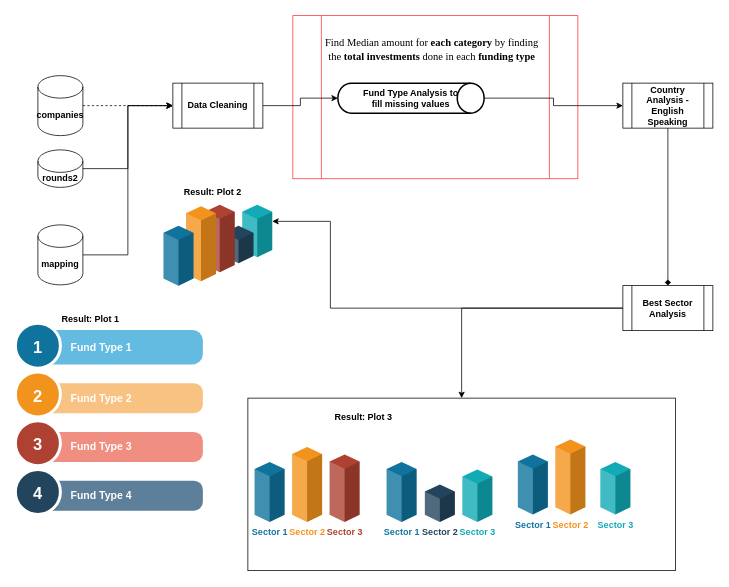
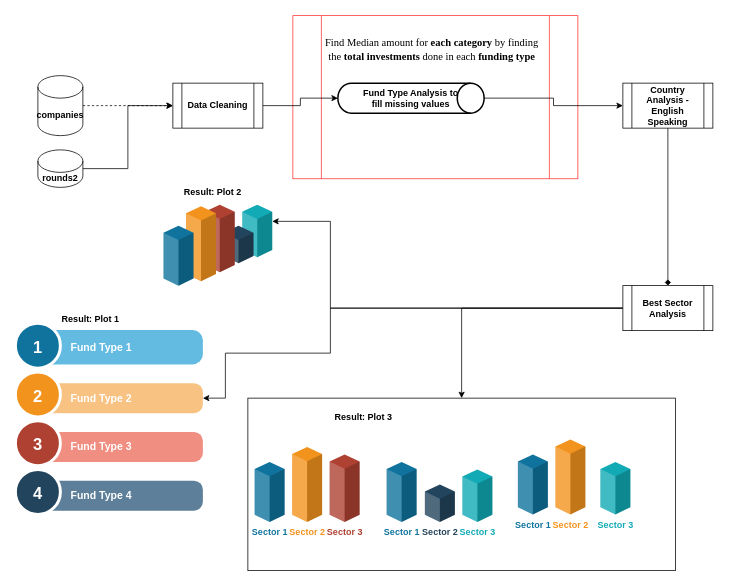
(128, 235) -> none
(60, 255) -> none
none -> (225, 375)
